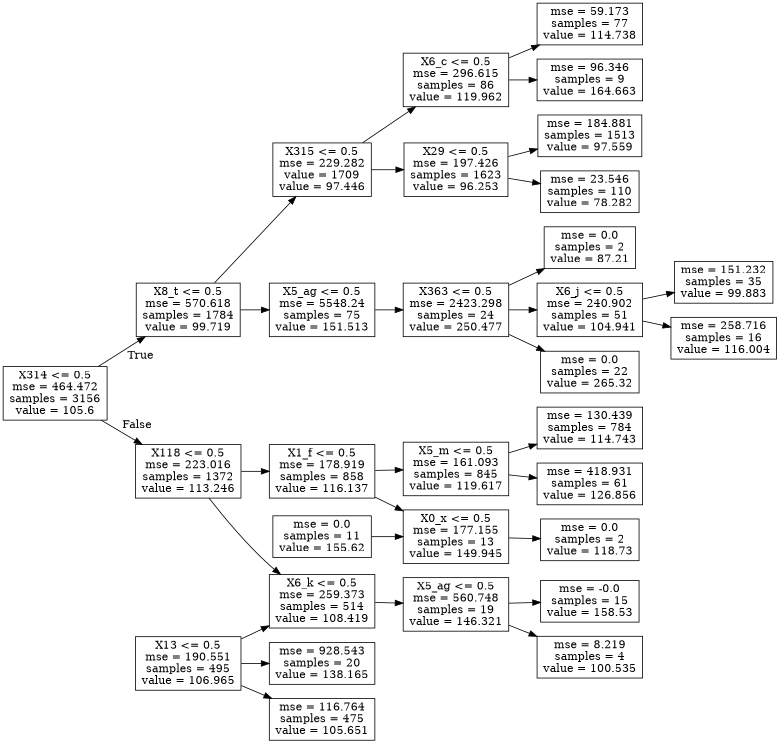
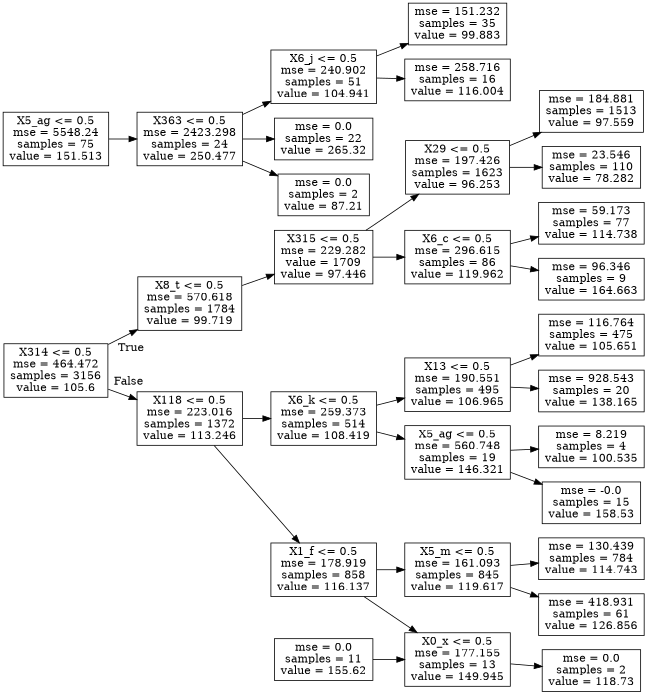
(251, 310) -> none
(252, 634) -> (387, 403)
